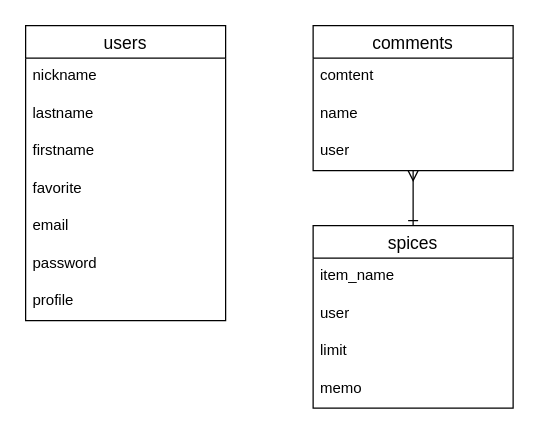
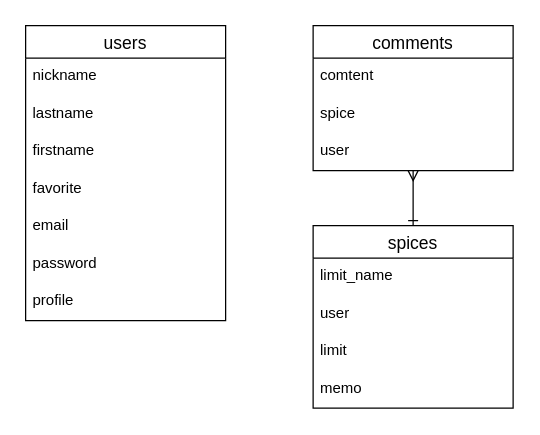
(337, 113) -> (339, 113)
(356, 275) -> (356, 275)
